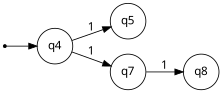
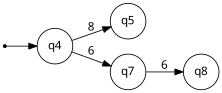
(92, 27) -> (92, 27)
(92, 52) -> (92, 52)
(165, 66) -> (165, 66)
